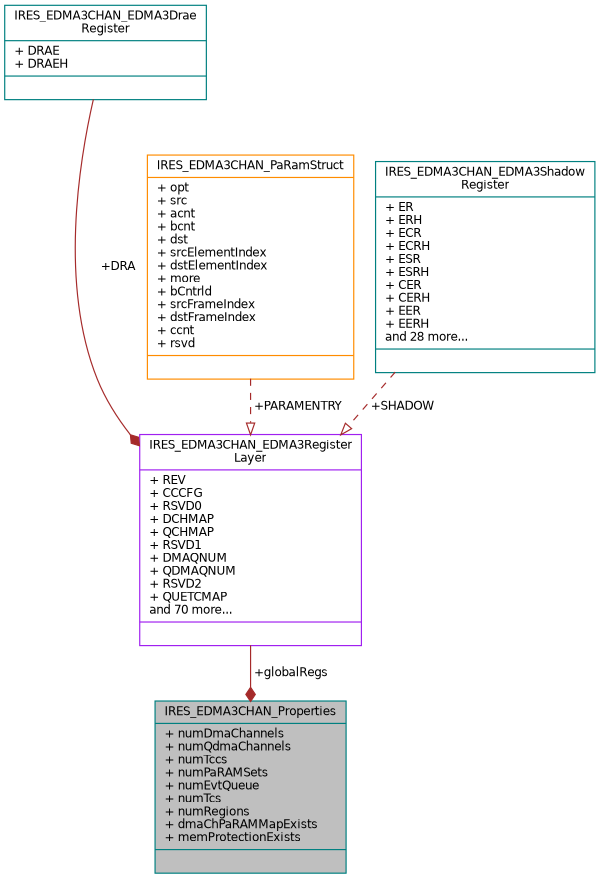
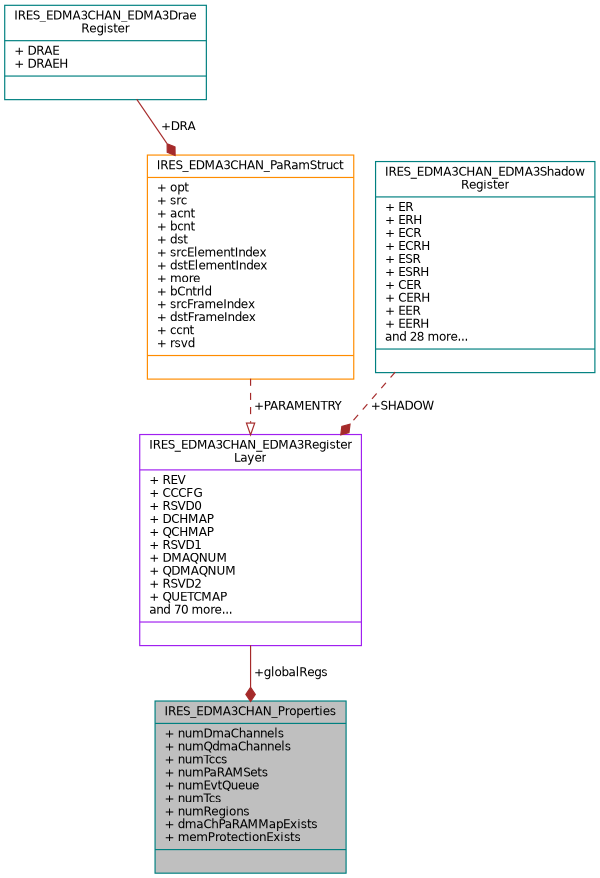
(76, 272) -> (152, 121)
(372, 399) -> (372, 399)
